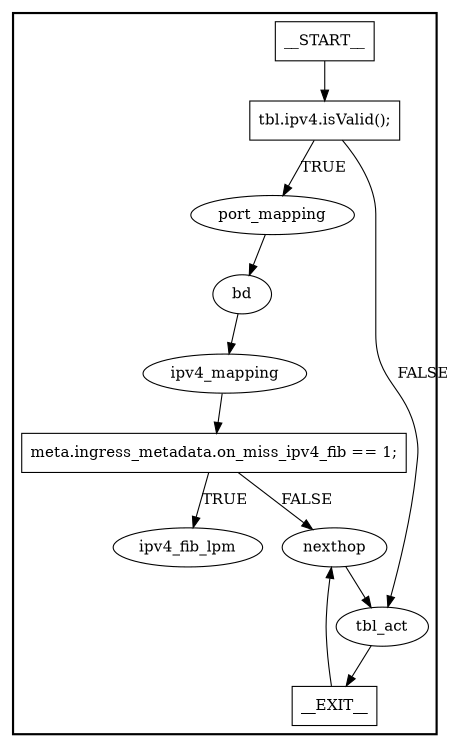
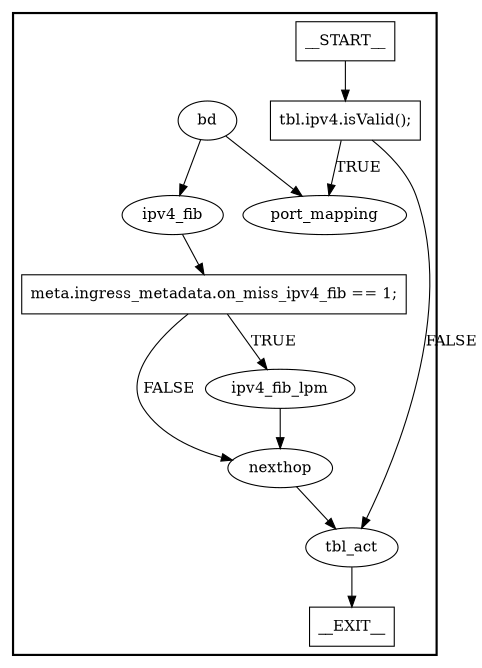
(259, 250) -> (260, 163)
(225, 374) -> (173, 215)
(326, 632) -> (280, 423)
